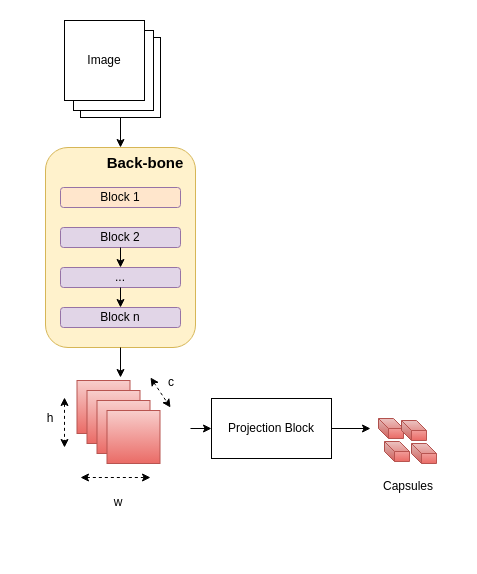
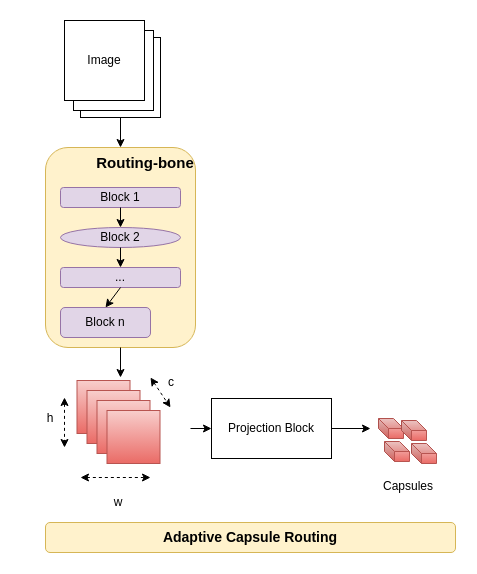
(146, 163) -> (146, 163)
(121, 198) -> (121, 198)
none -> (121, 214)
(121, 238) -> (121, 238)
(121, 318) -> (106, 323)
none -> (251, 538)
